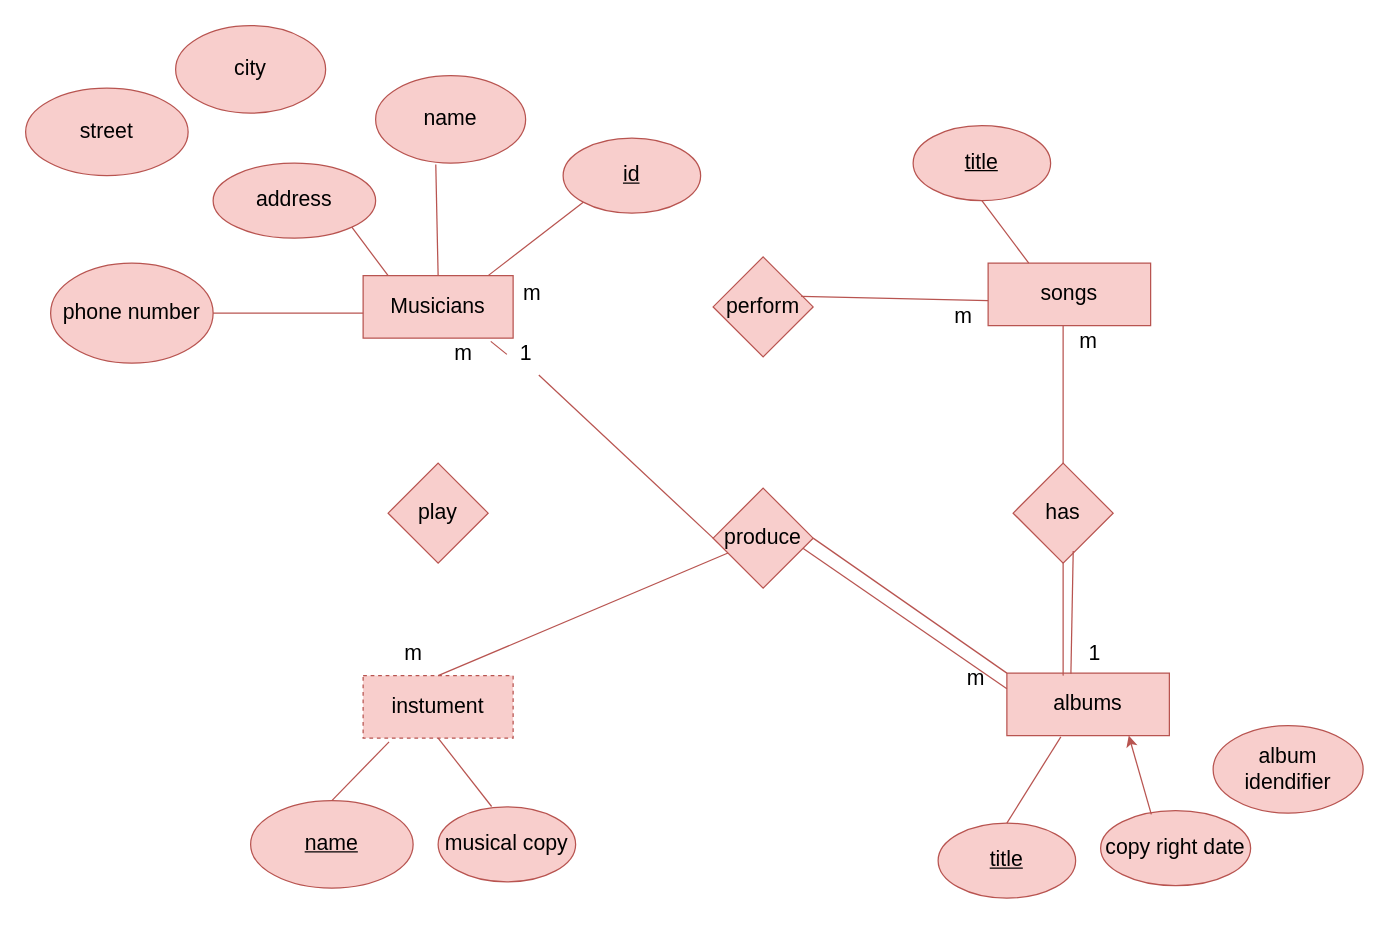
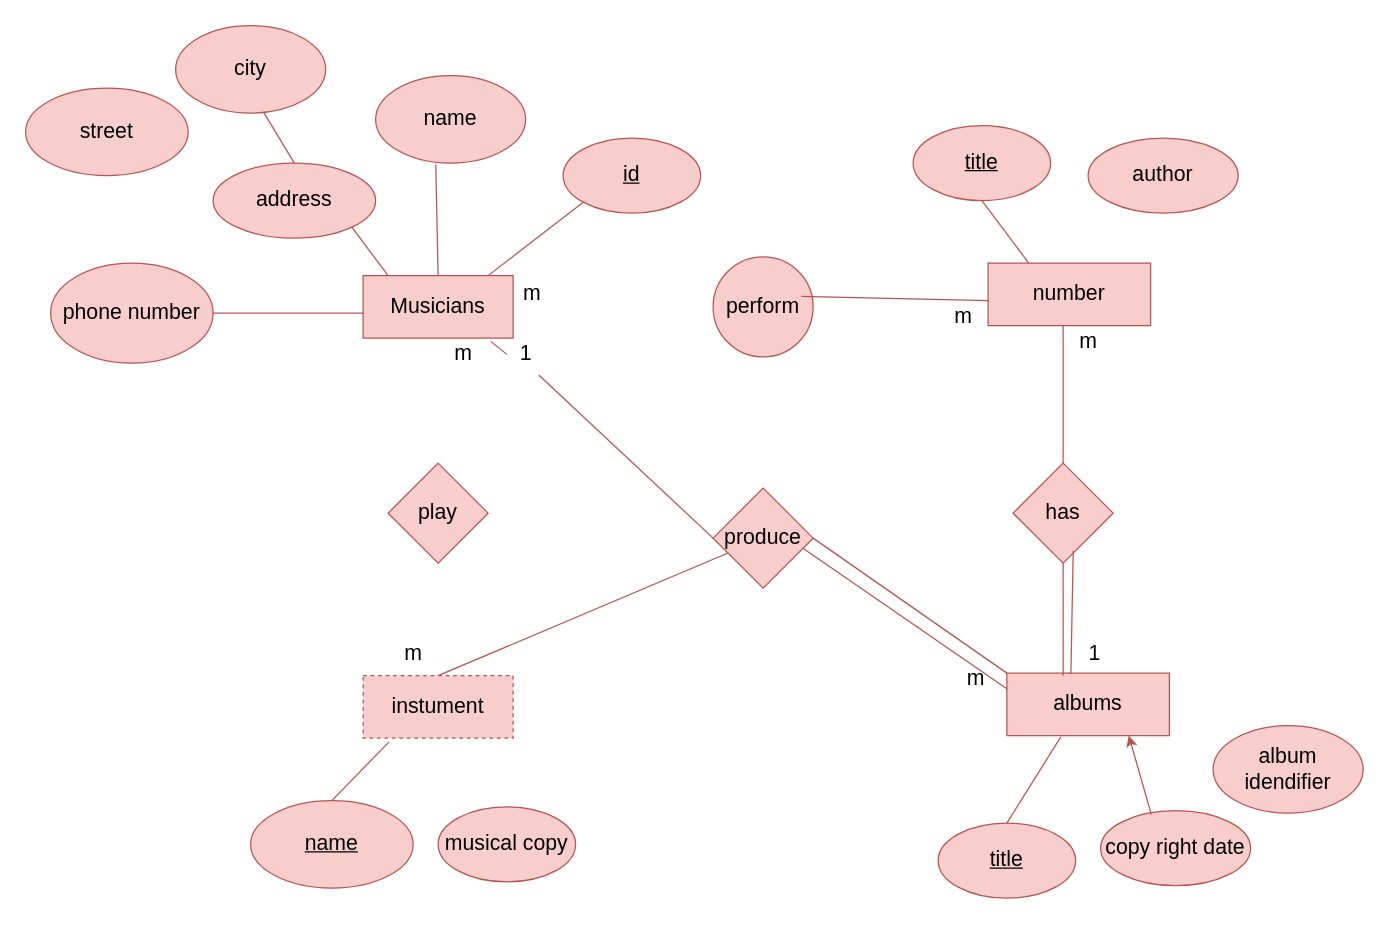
none -> (279, 138)
none -> (1163, 176)
(1069, 294) -> (1069, 294)
(763, 307) -> (763, 307)
(465, 772) -> none
